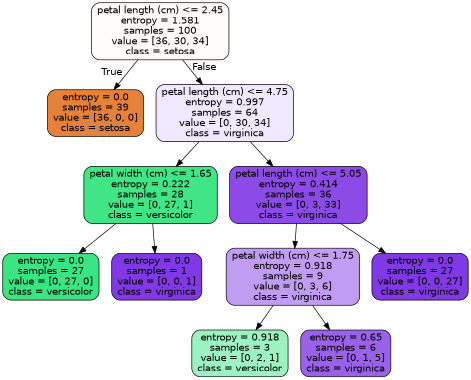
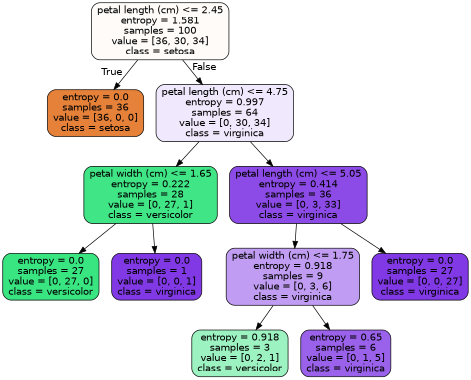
(96, 113) -> (96, 113)
